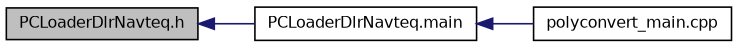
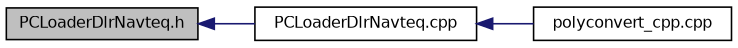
(366, 24) -> (366, 24)
(633, 24) -> (633, 24)
